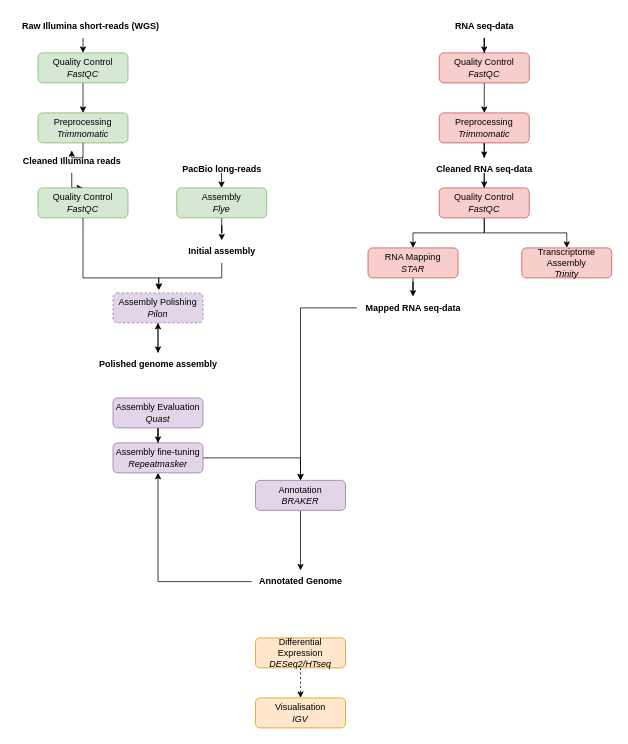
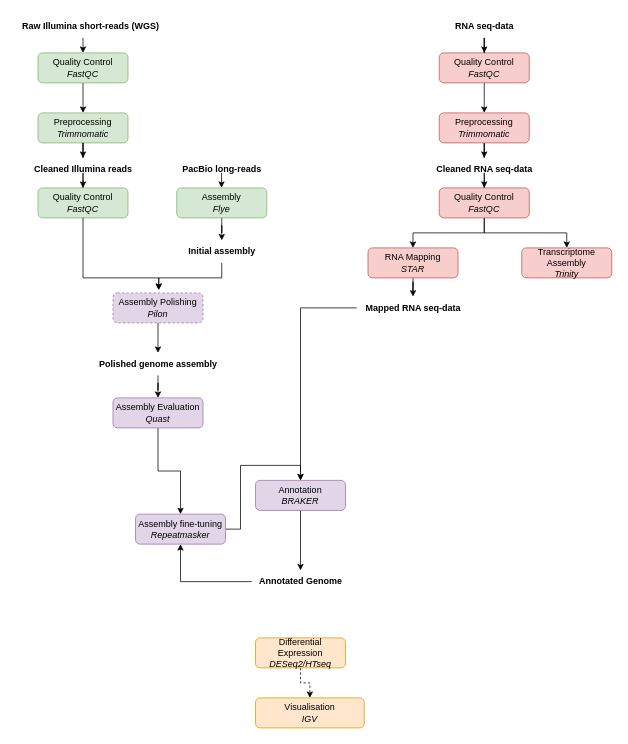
(72, 162) -> (83, 169)
(158, 352) -> (158, 386)
(158, 458) -> (180, 529)
(300, 713) -> (310, 713)
